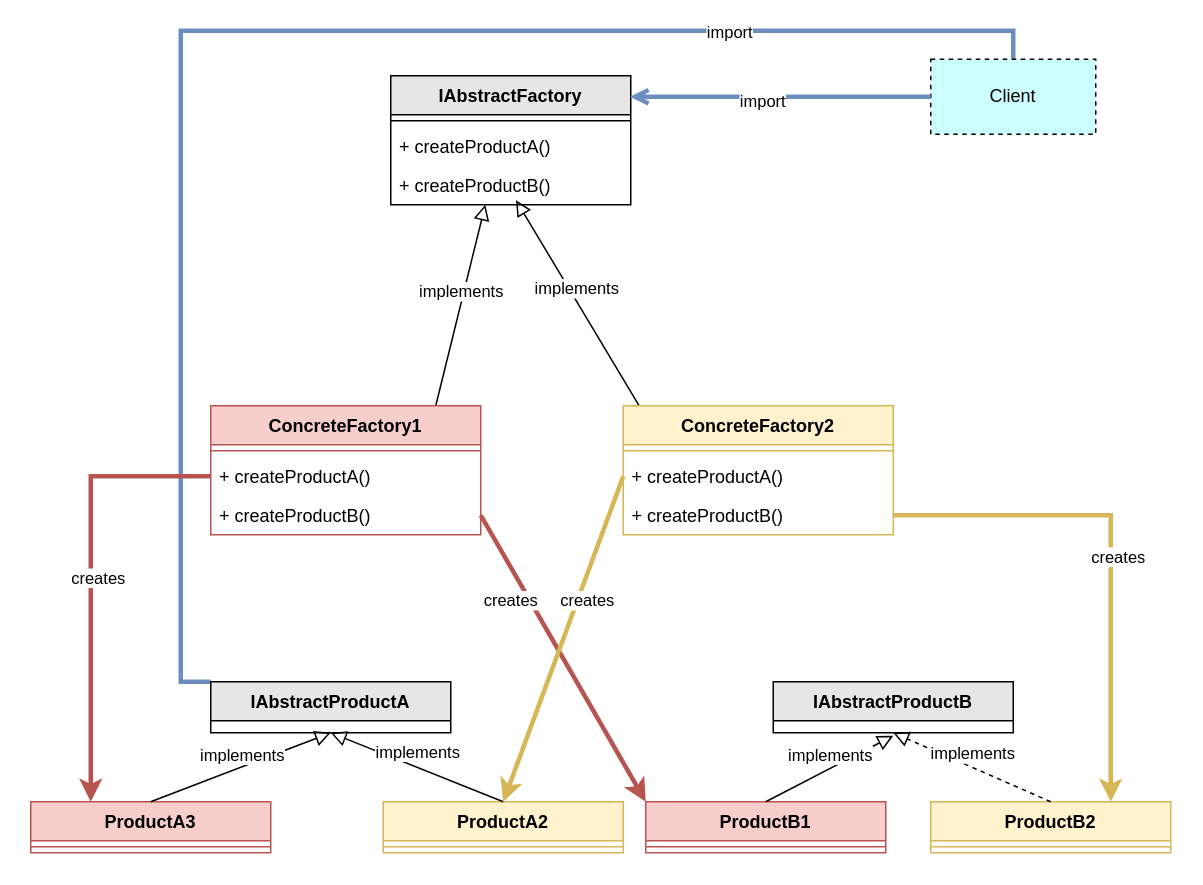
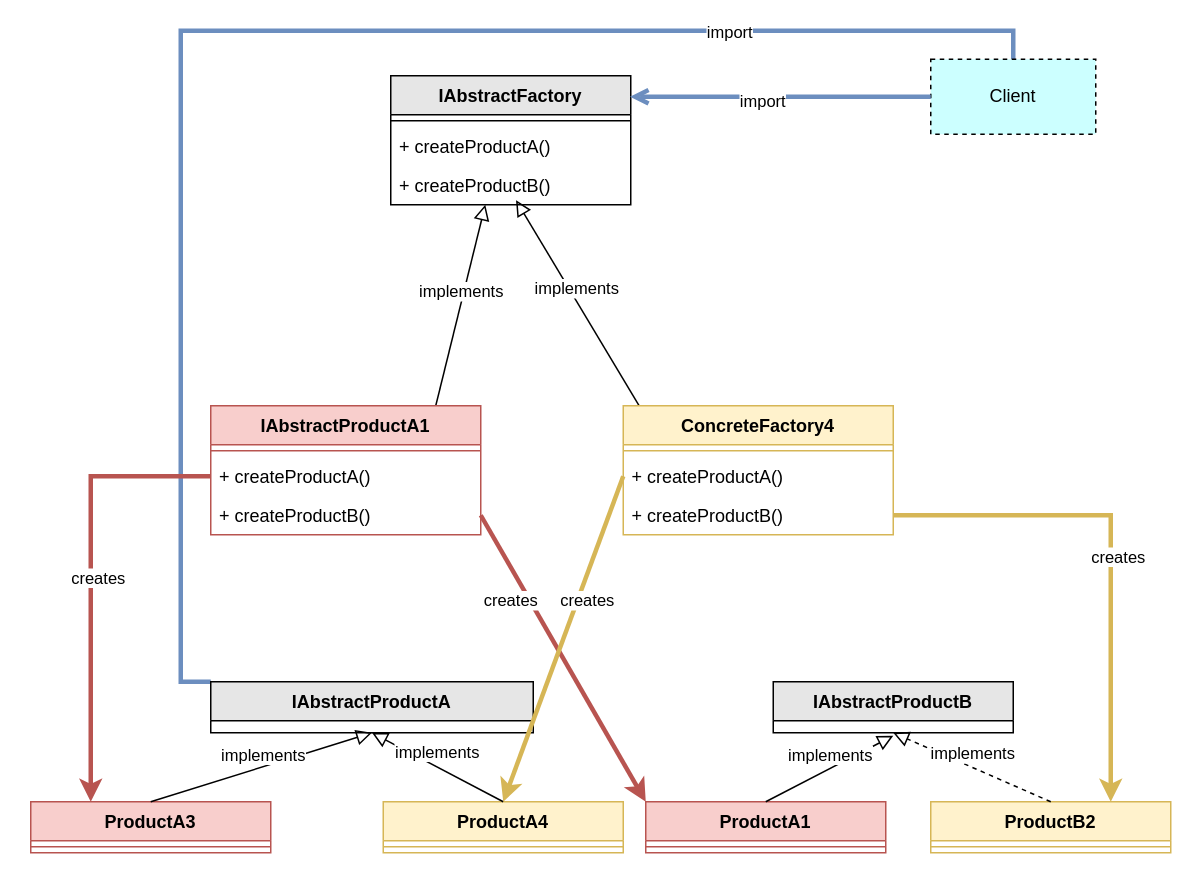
(346, 427) -> (346, 427)
(758, 427) -> (758, 427)
(331, 707) -> (372, 707)
(503, 823) -> (503, 823)
(766, 823) -> (766, 823)
